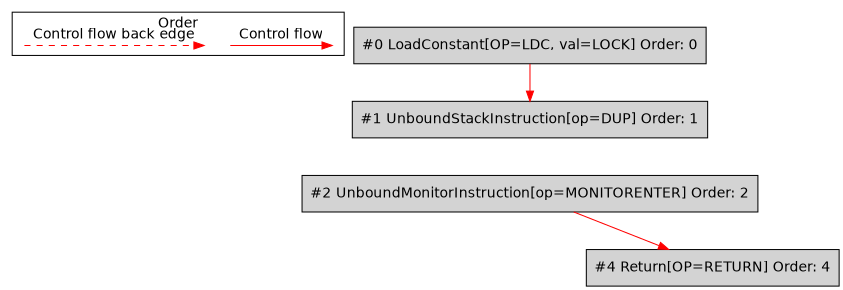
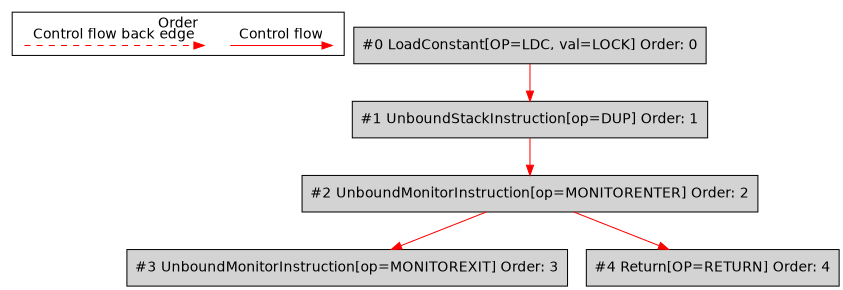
none -> (530, 152)
none -> (347, 268)
